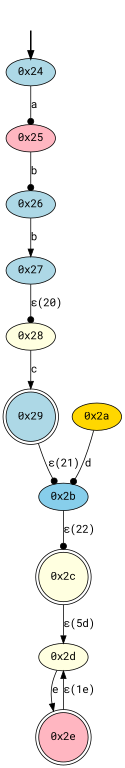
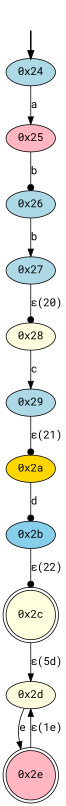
(31, 102) -> (31, 101)
(31, 417) -> (31, 403)
(45, 461) -> (31, 433)
